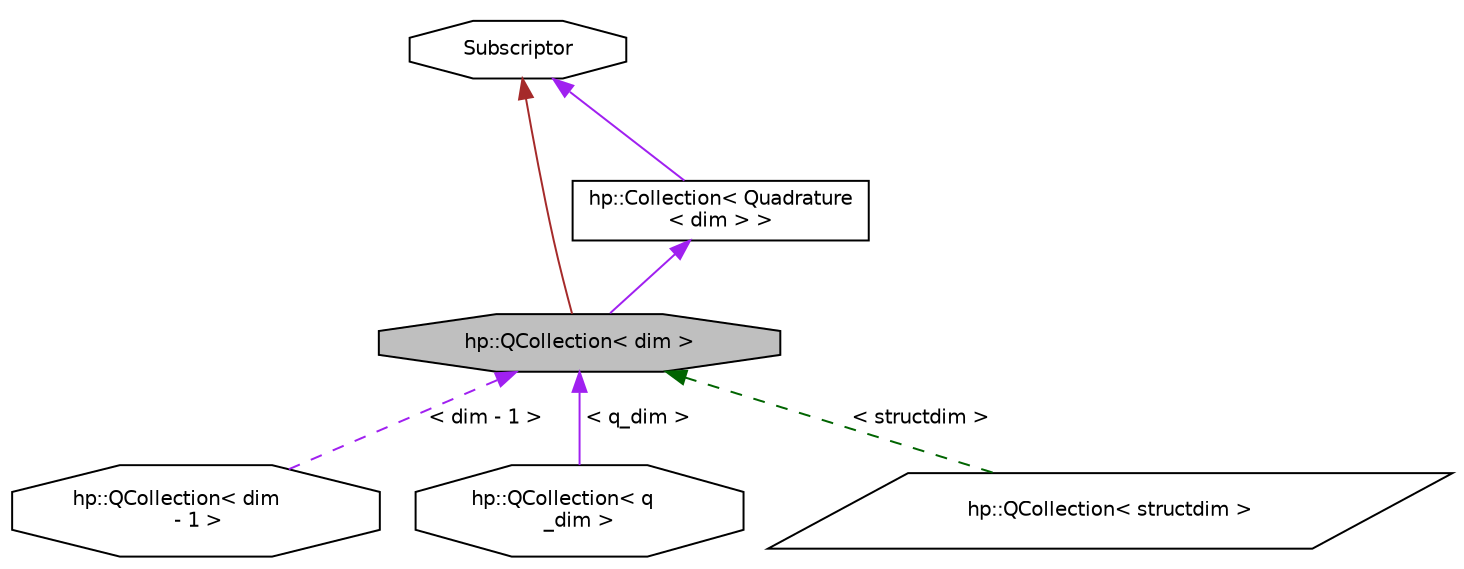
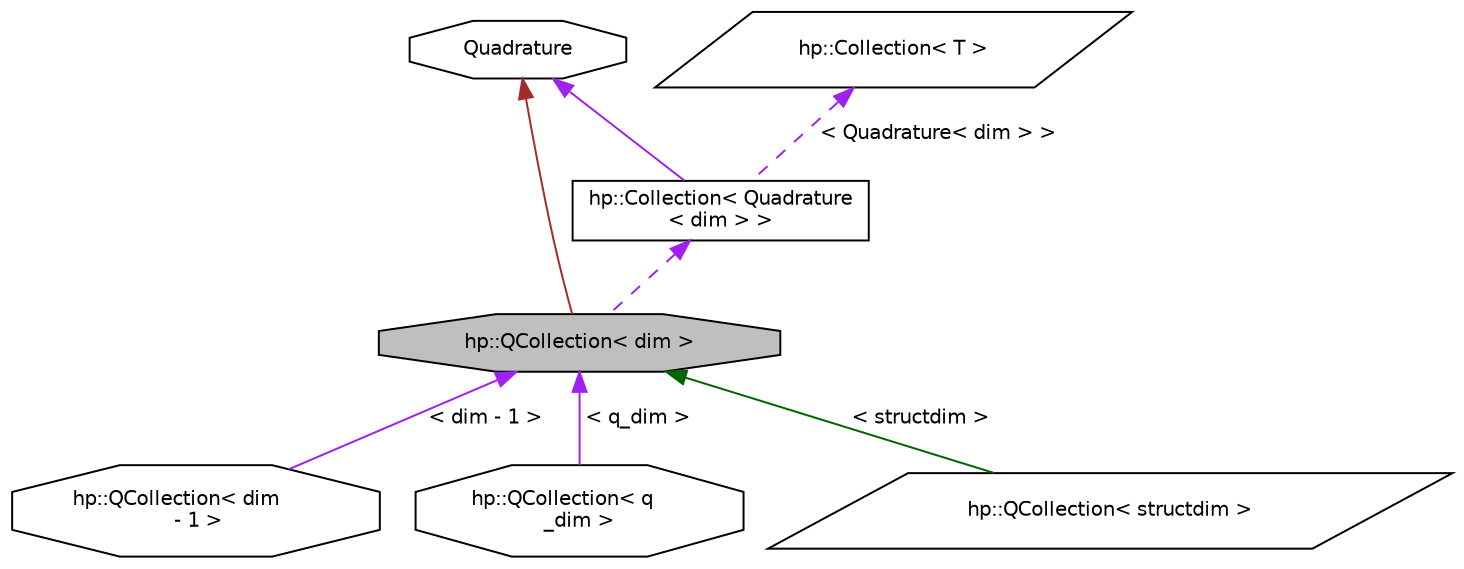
(518, 50) -> (518, 50)
none -> (894, 50)
(643, 284) -> (643, 284)
(393, 425) -> (393, 425)
(840, 425) -> (840, 425)
